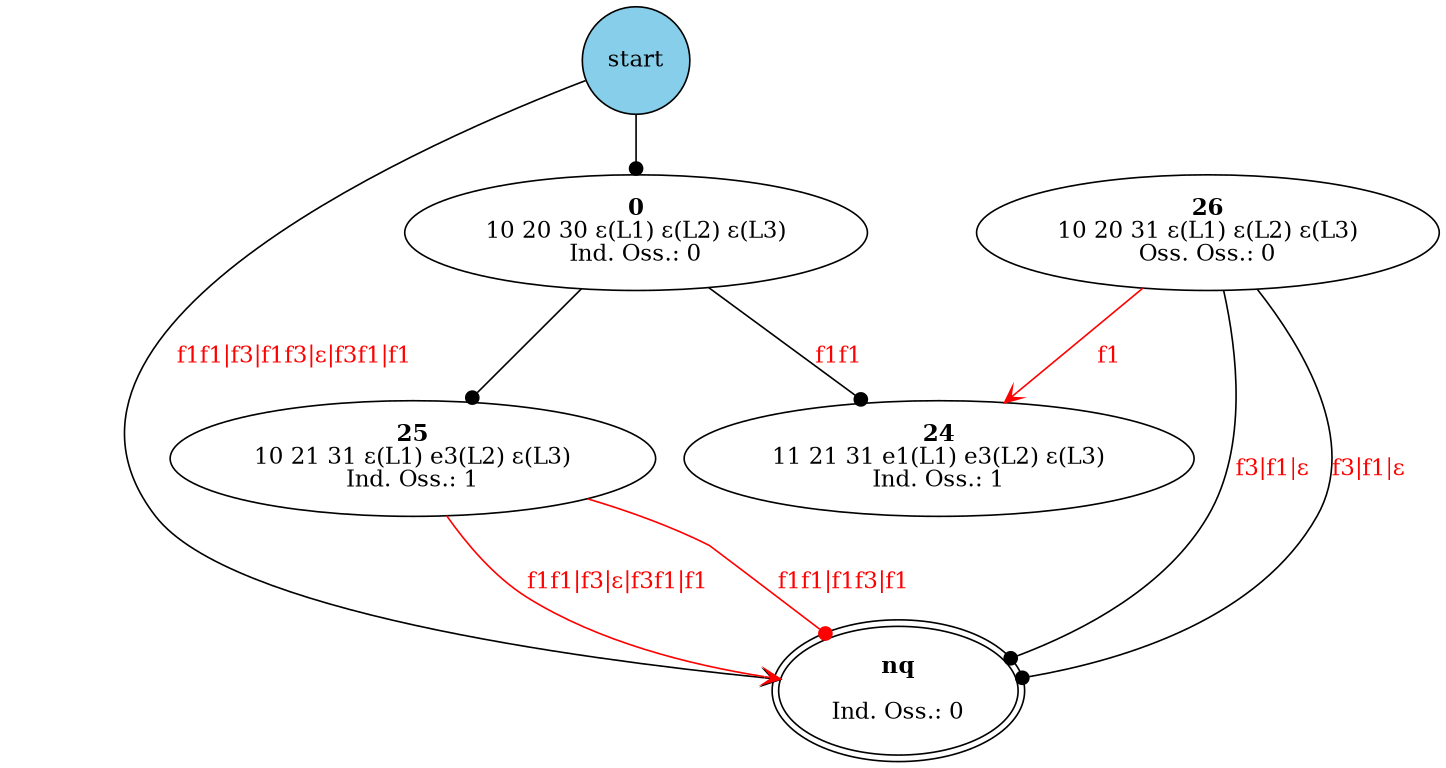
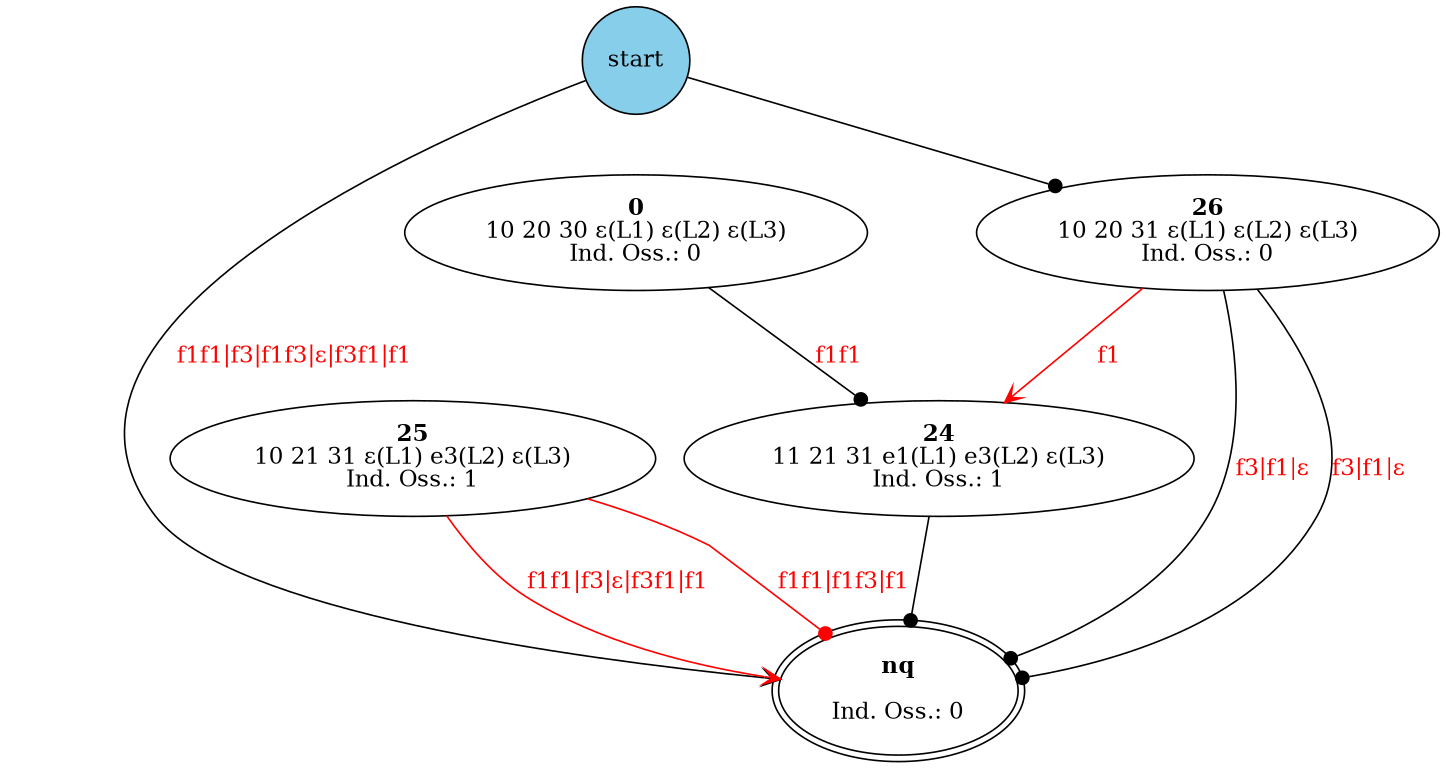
(636, 138) -> (868, 131)
(1208, 254) -> (1208, 254)
(529, 341) -> none
none -> (920, 565)
